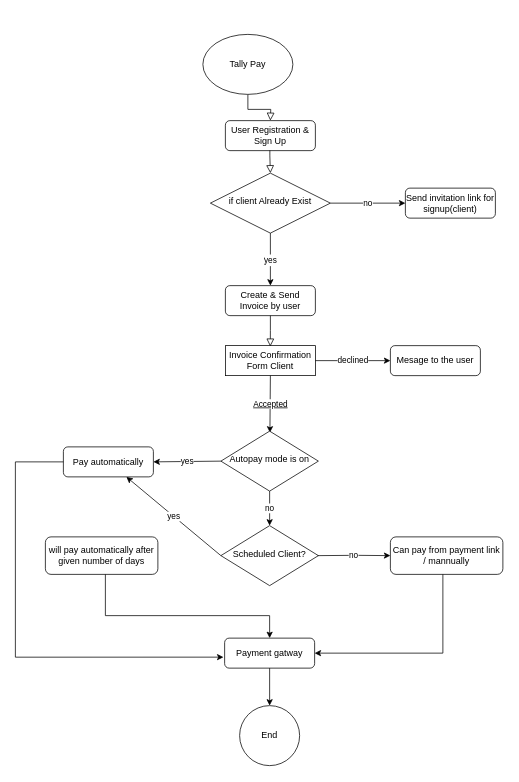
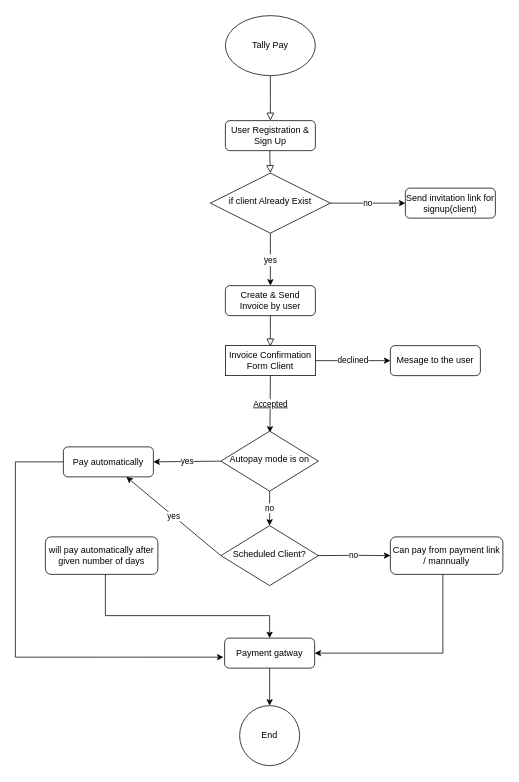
(248, 64) -> (270, 45)
